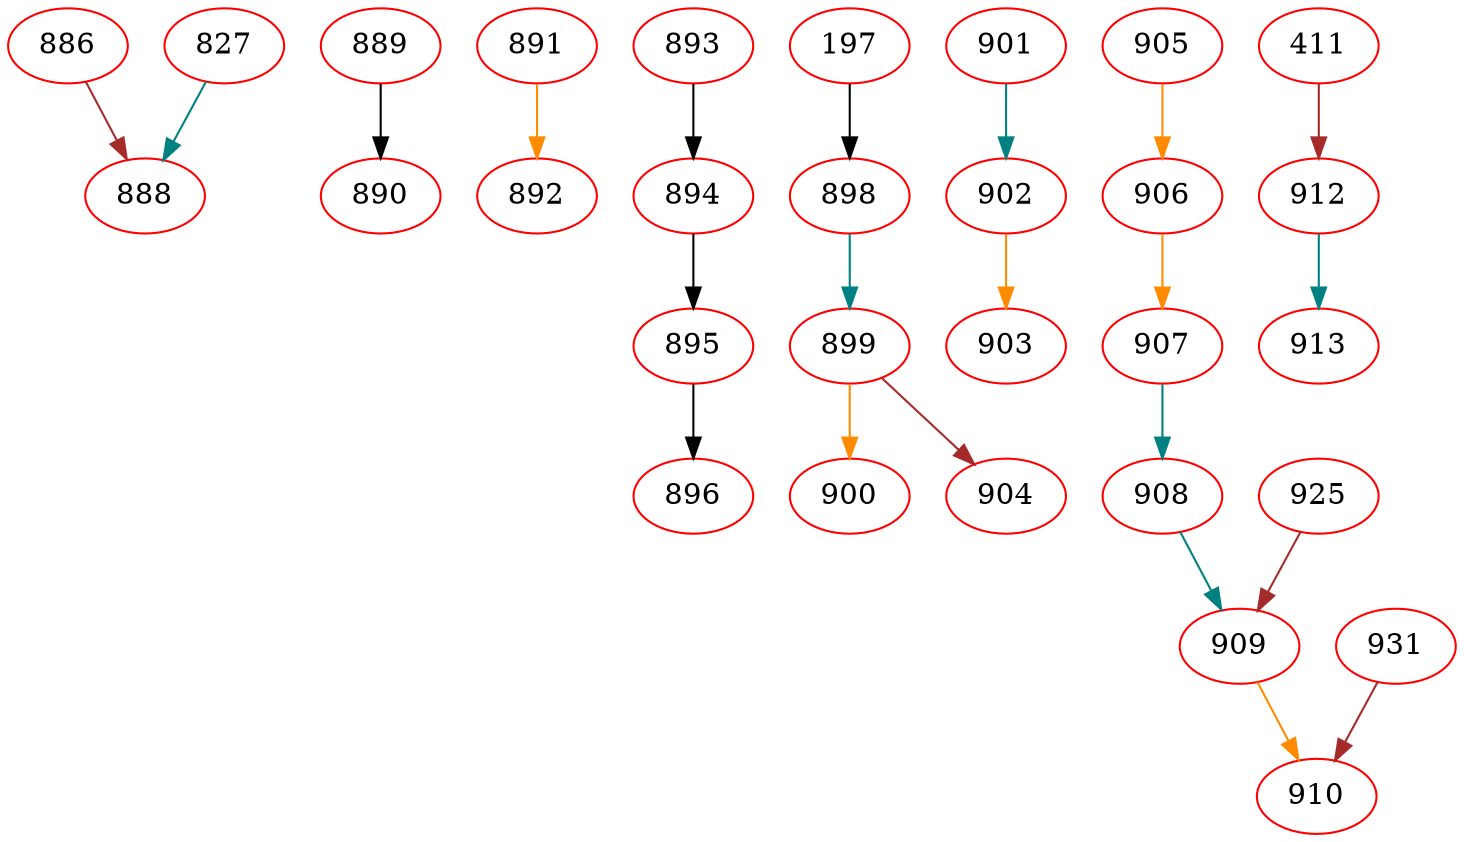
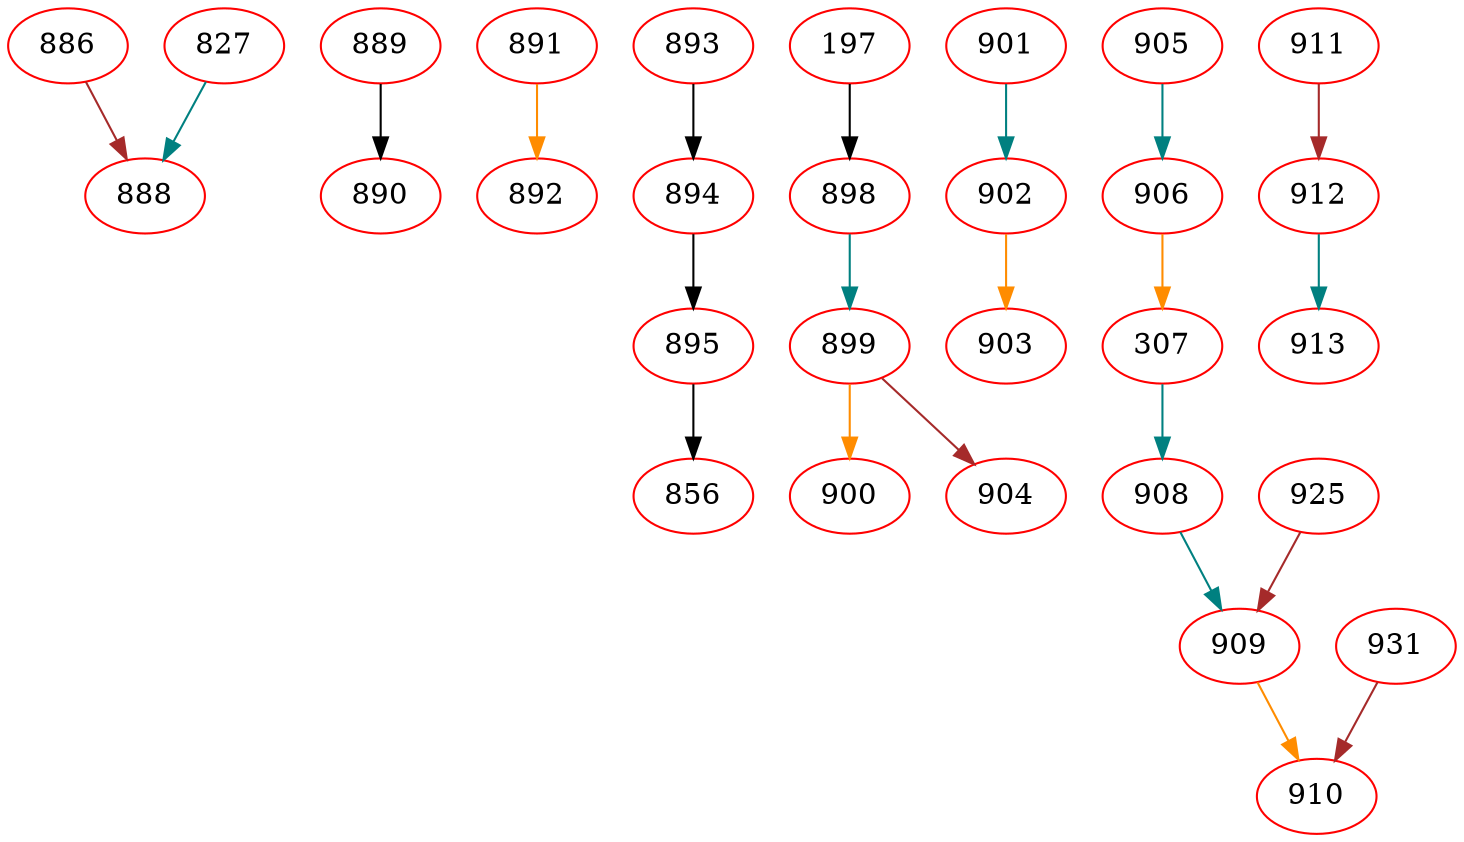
(1319, 46) -> (1319, 46)
(1162, 111) -> (1162, 111)
(1162, 346) -> (1162, 346)
(693, 496) -> (693, 496)
